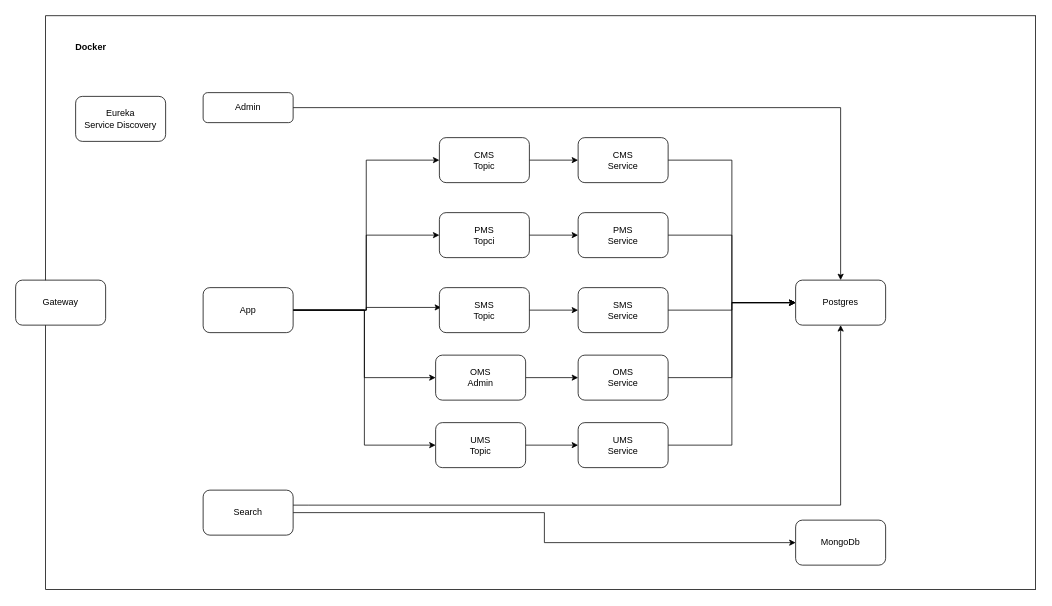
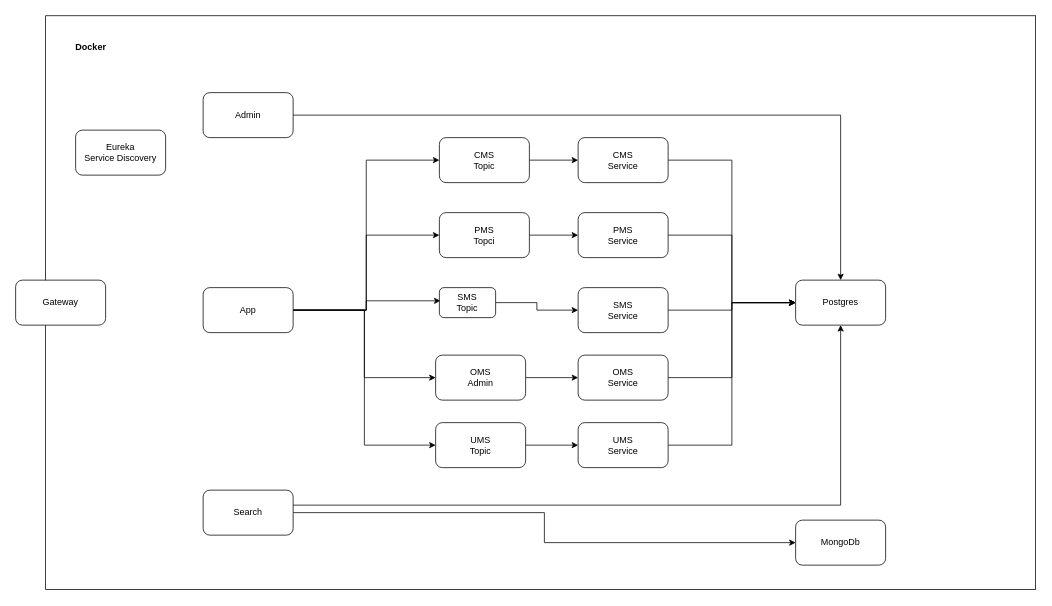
(248, 108) -> (248, 115)
(120, 119) -> (120, 153)
(484, 310) -> (467, 303)
